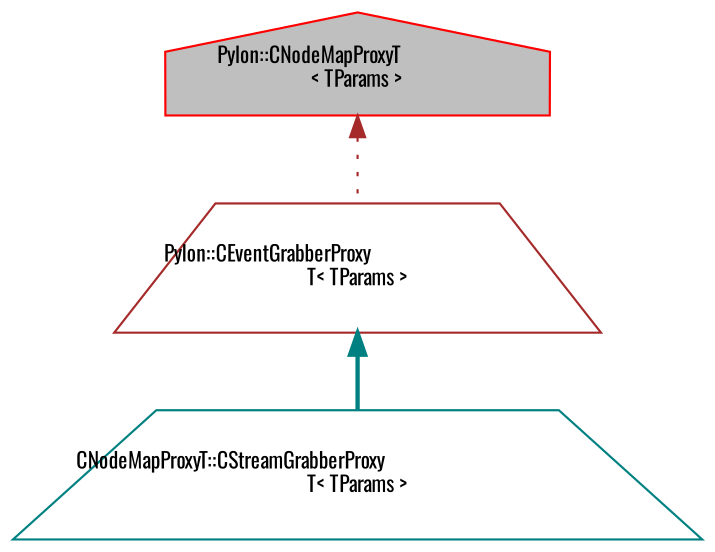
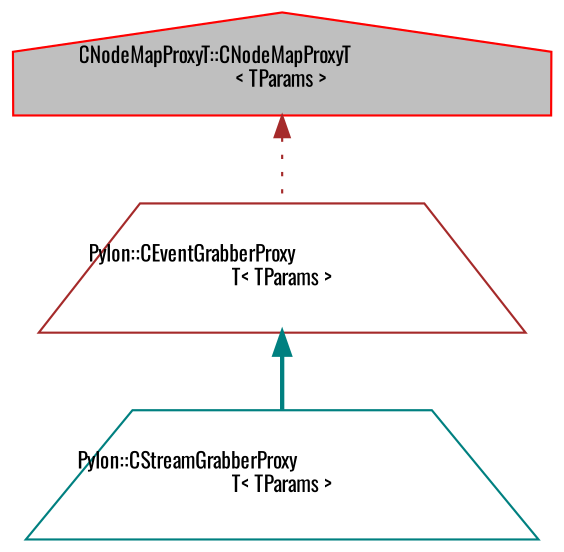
(358, 69) -> (282, 69)
(358, 475) -> (282, 475)
